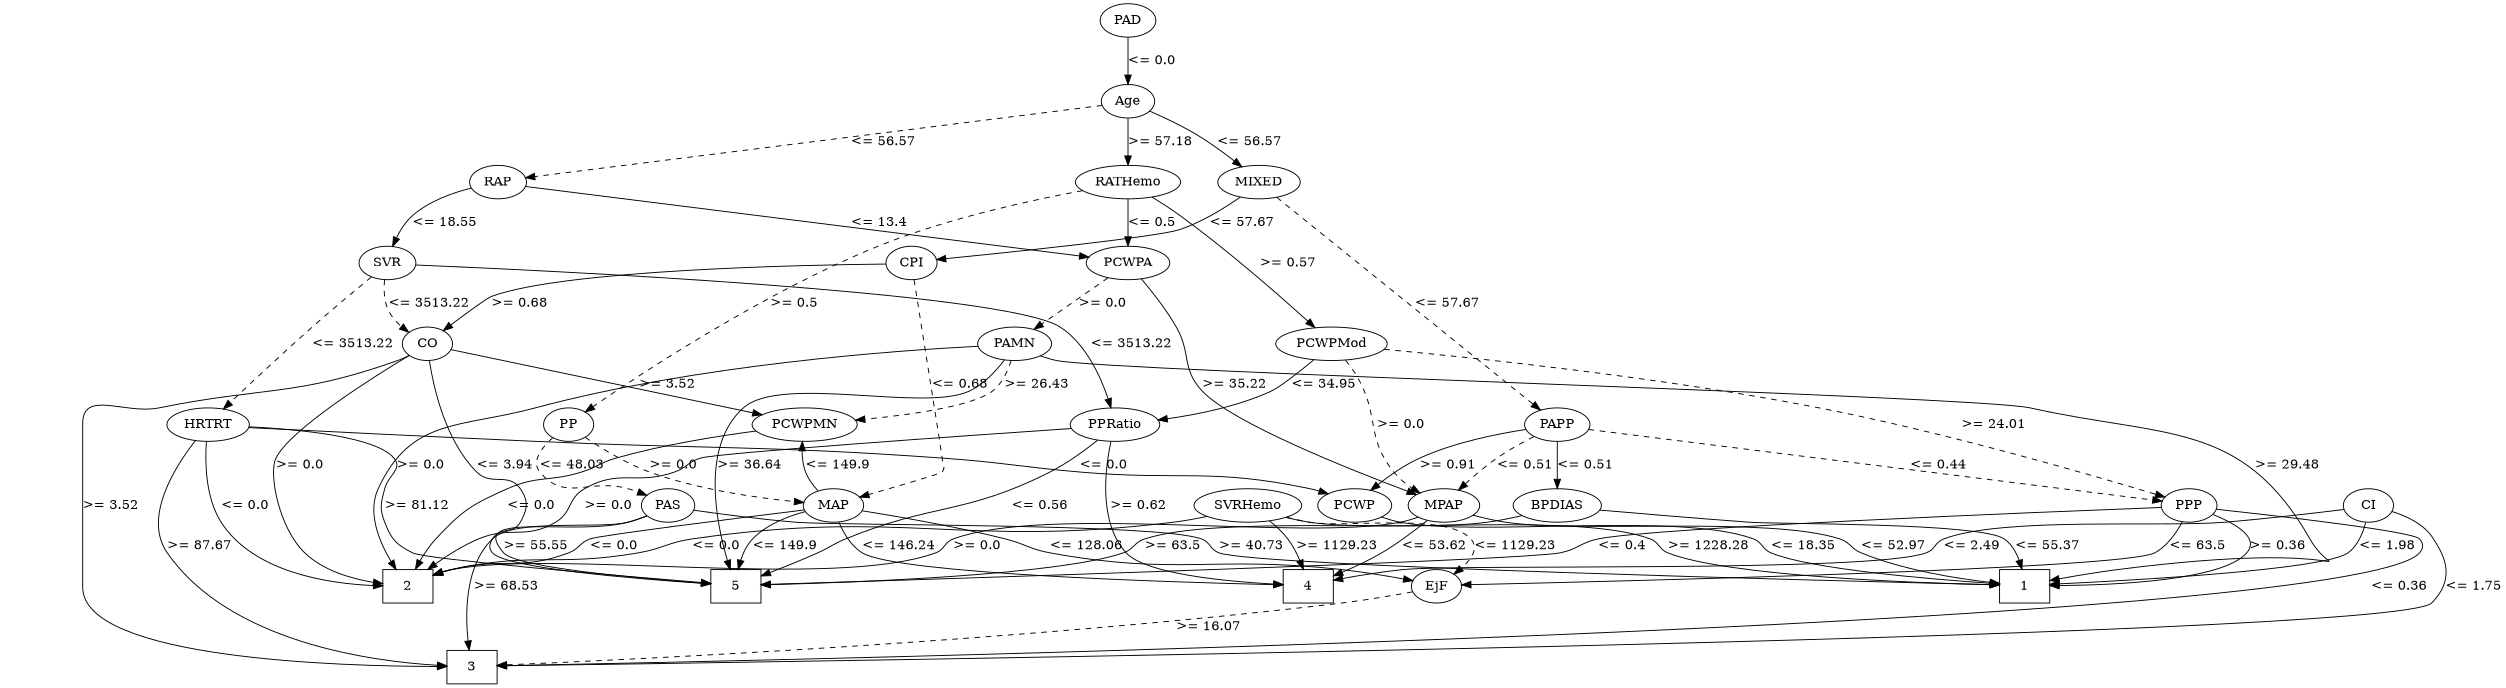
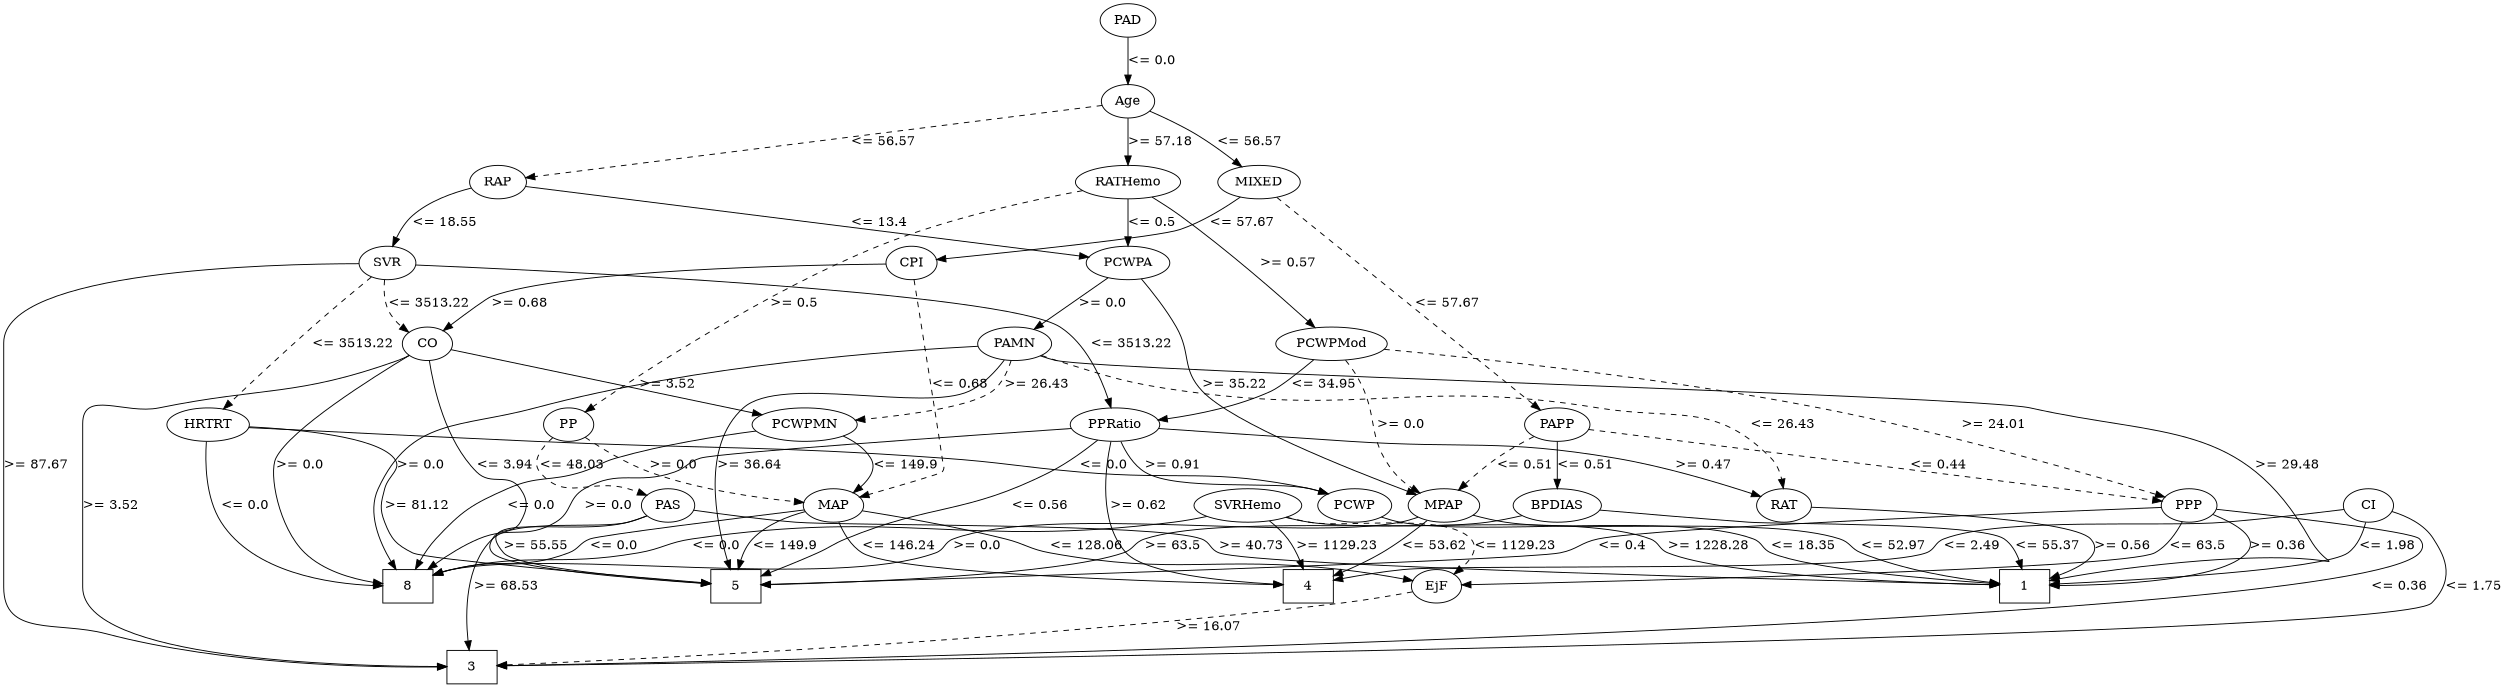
(1075, 301) -> (1075, 301)
(1448, 447) -> (1212, 484)
(806, 473) -> (872, 460)
none -> (1784, 505)
(408, 586) -> (408, 586)
(234, 611) -> (4, 505)
